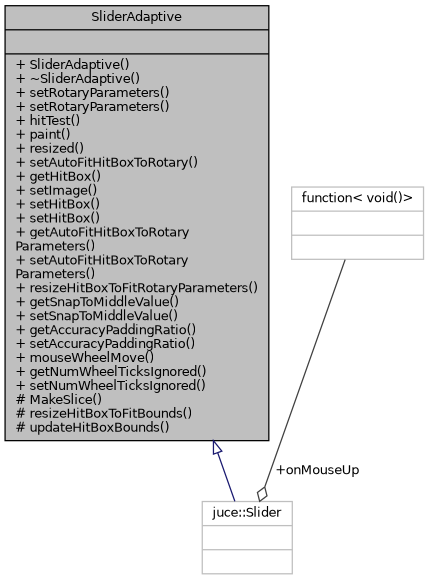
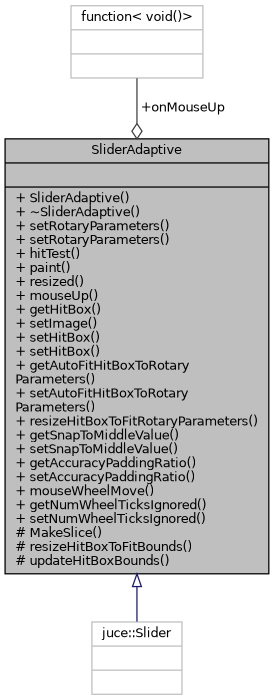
(107, 163) -> (57, 296)
(305, 373) -> (137, 101)
